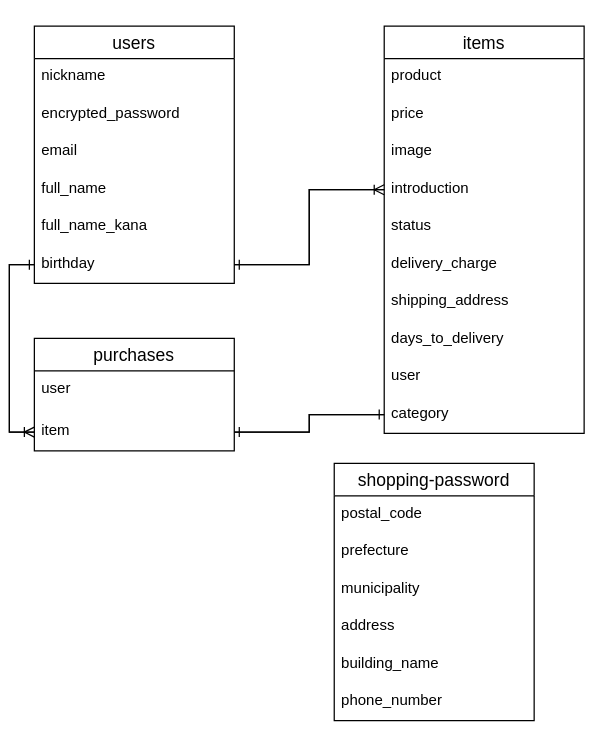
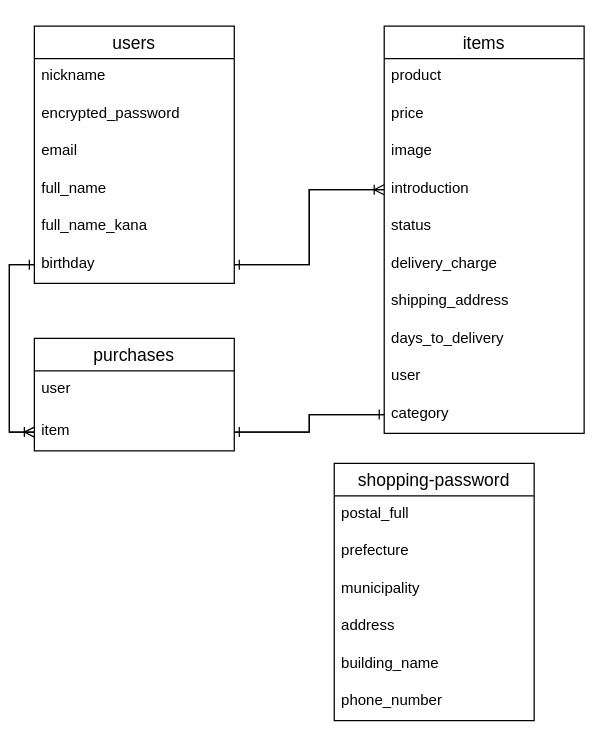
(386, 513) -> (382, 513)
